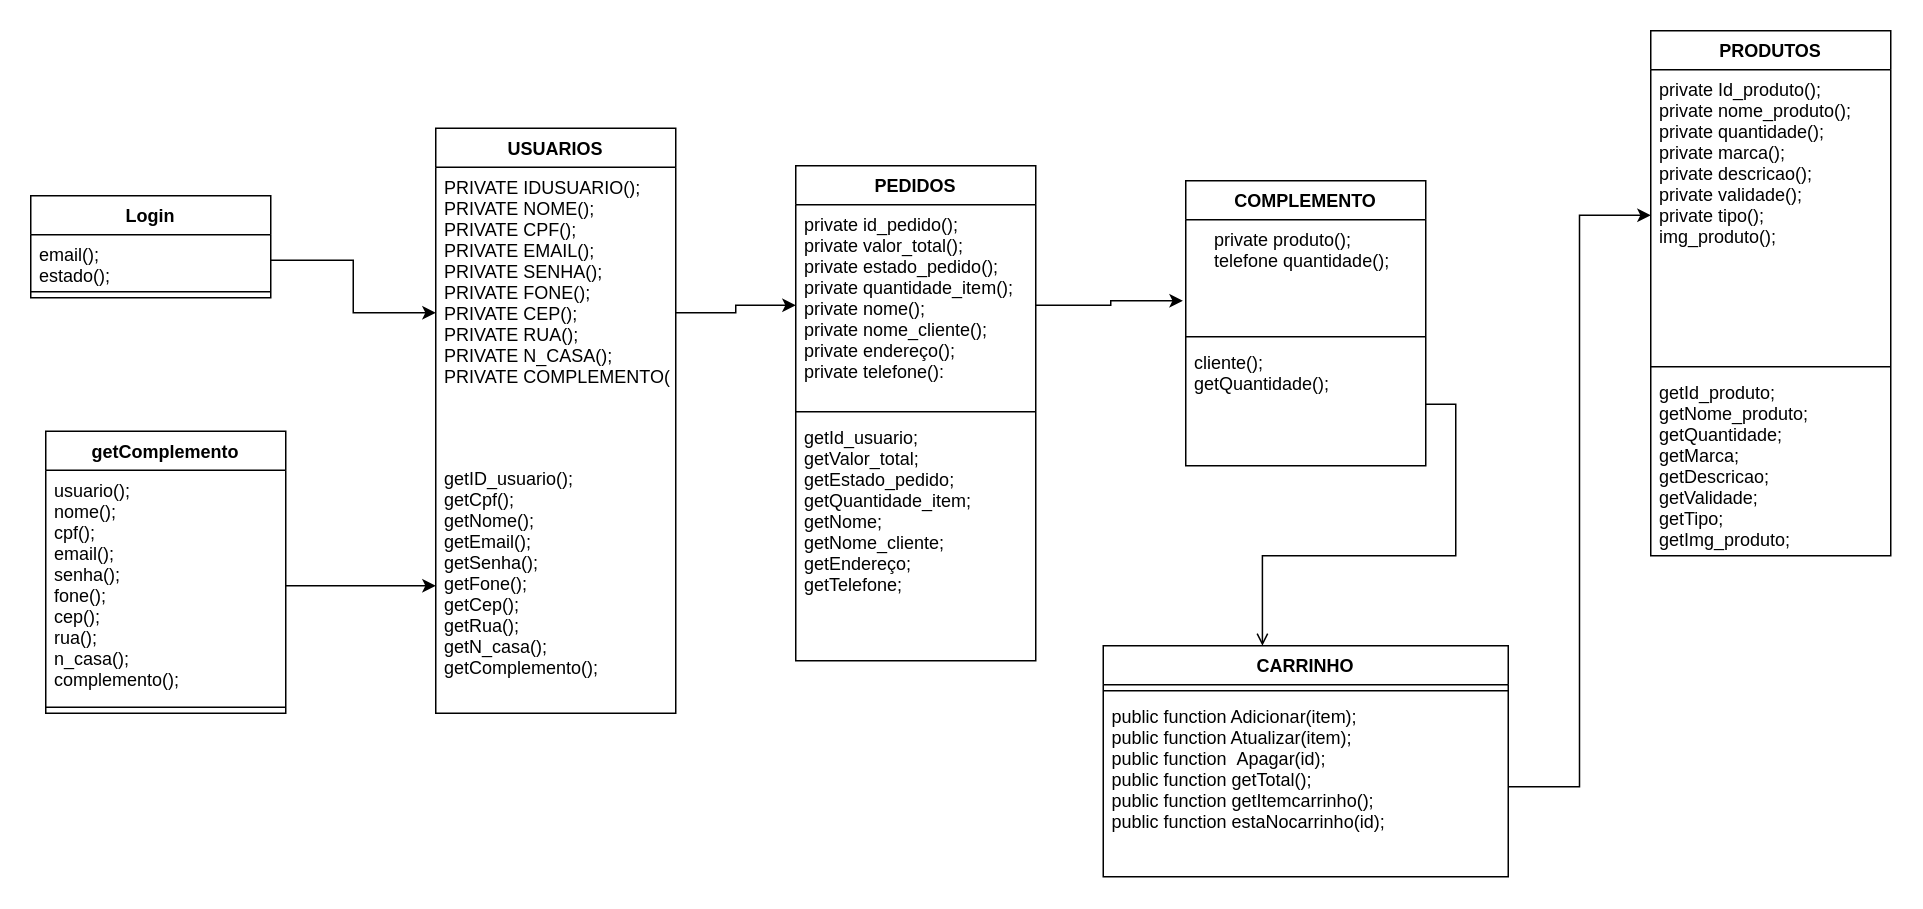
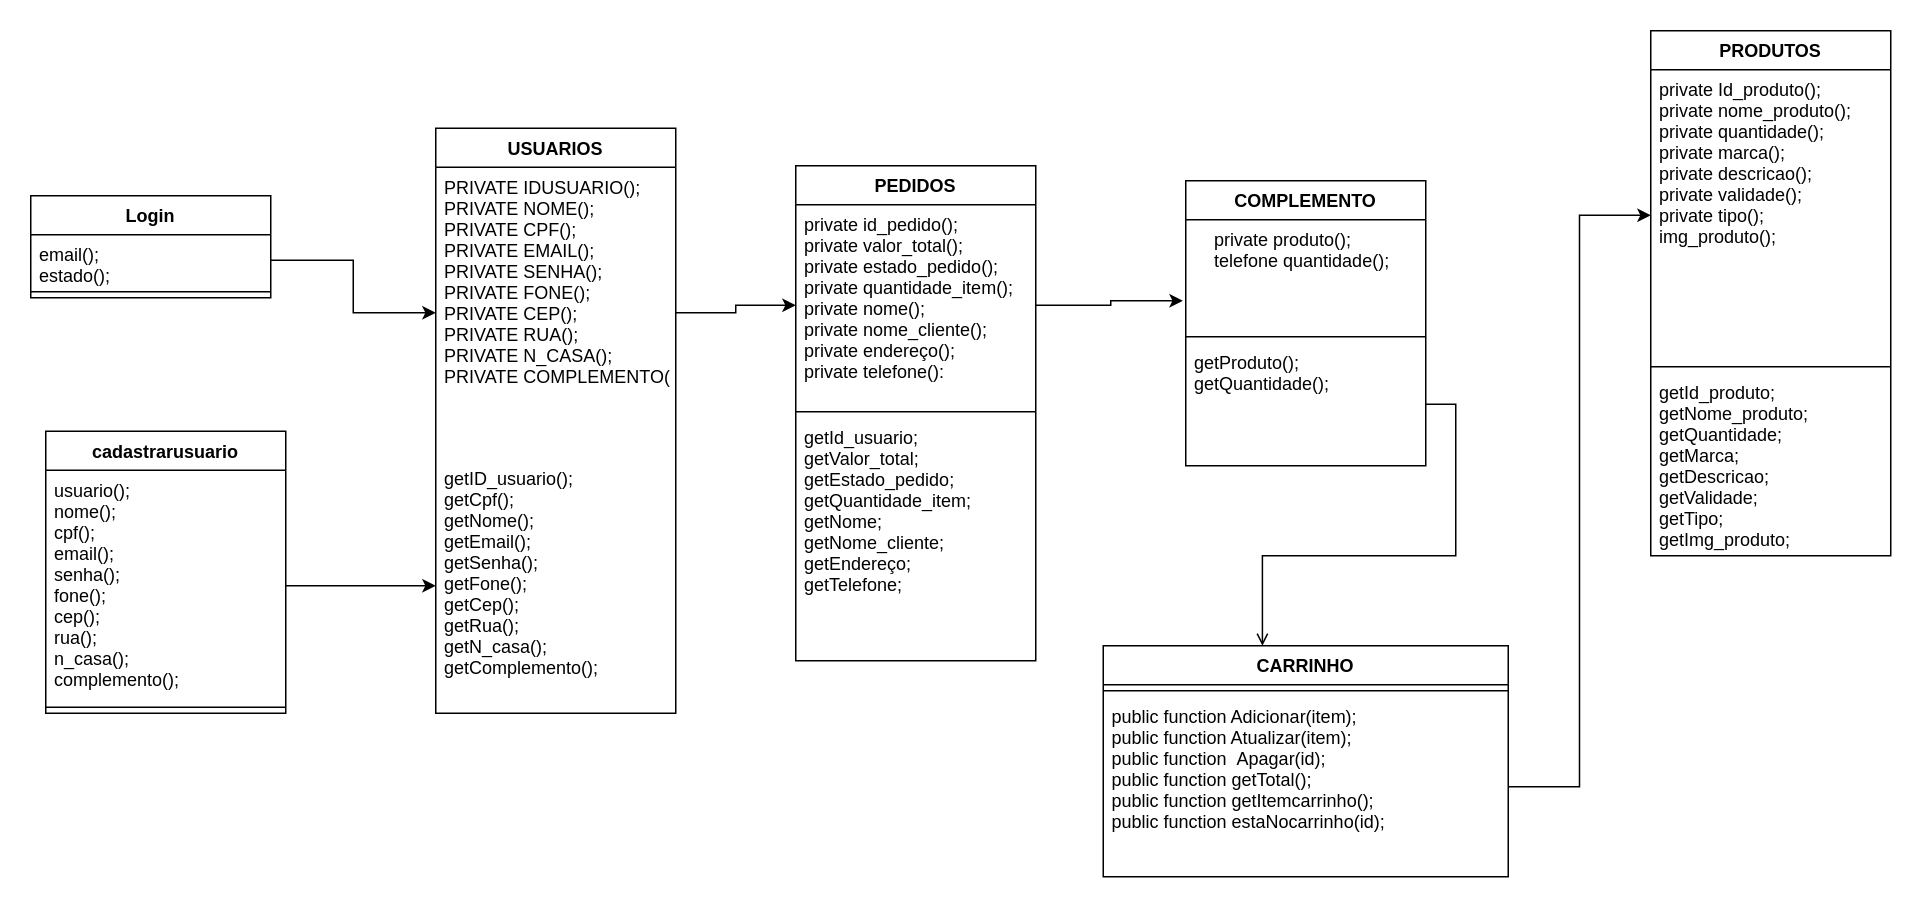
(1237, 363) -> (1257, 363)
(165, 452) -> (165, 452)
